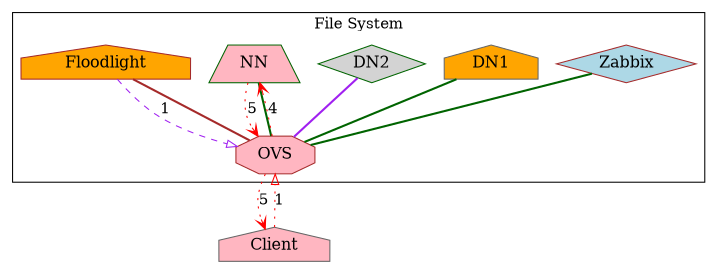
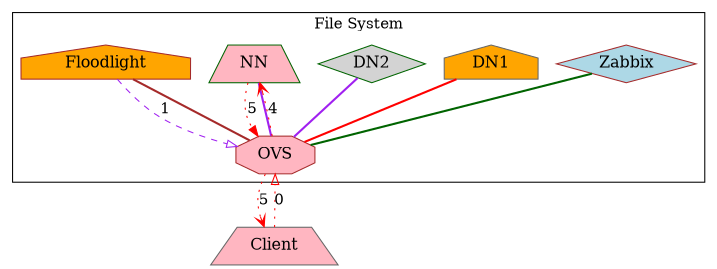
(245, 106) -> (245, 106)
(265, 109) -> (265, 109)
(380, 111) -> (380, 111)
(280, 201) -> (280, 201)
(274, 246) -> (274, 246)
